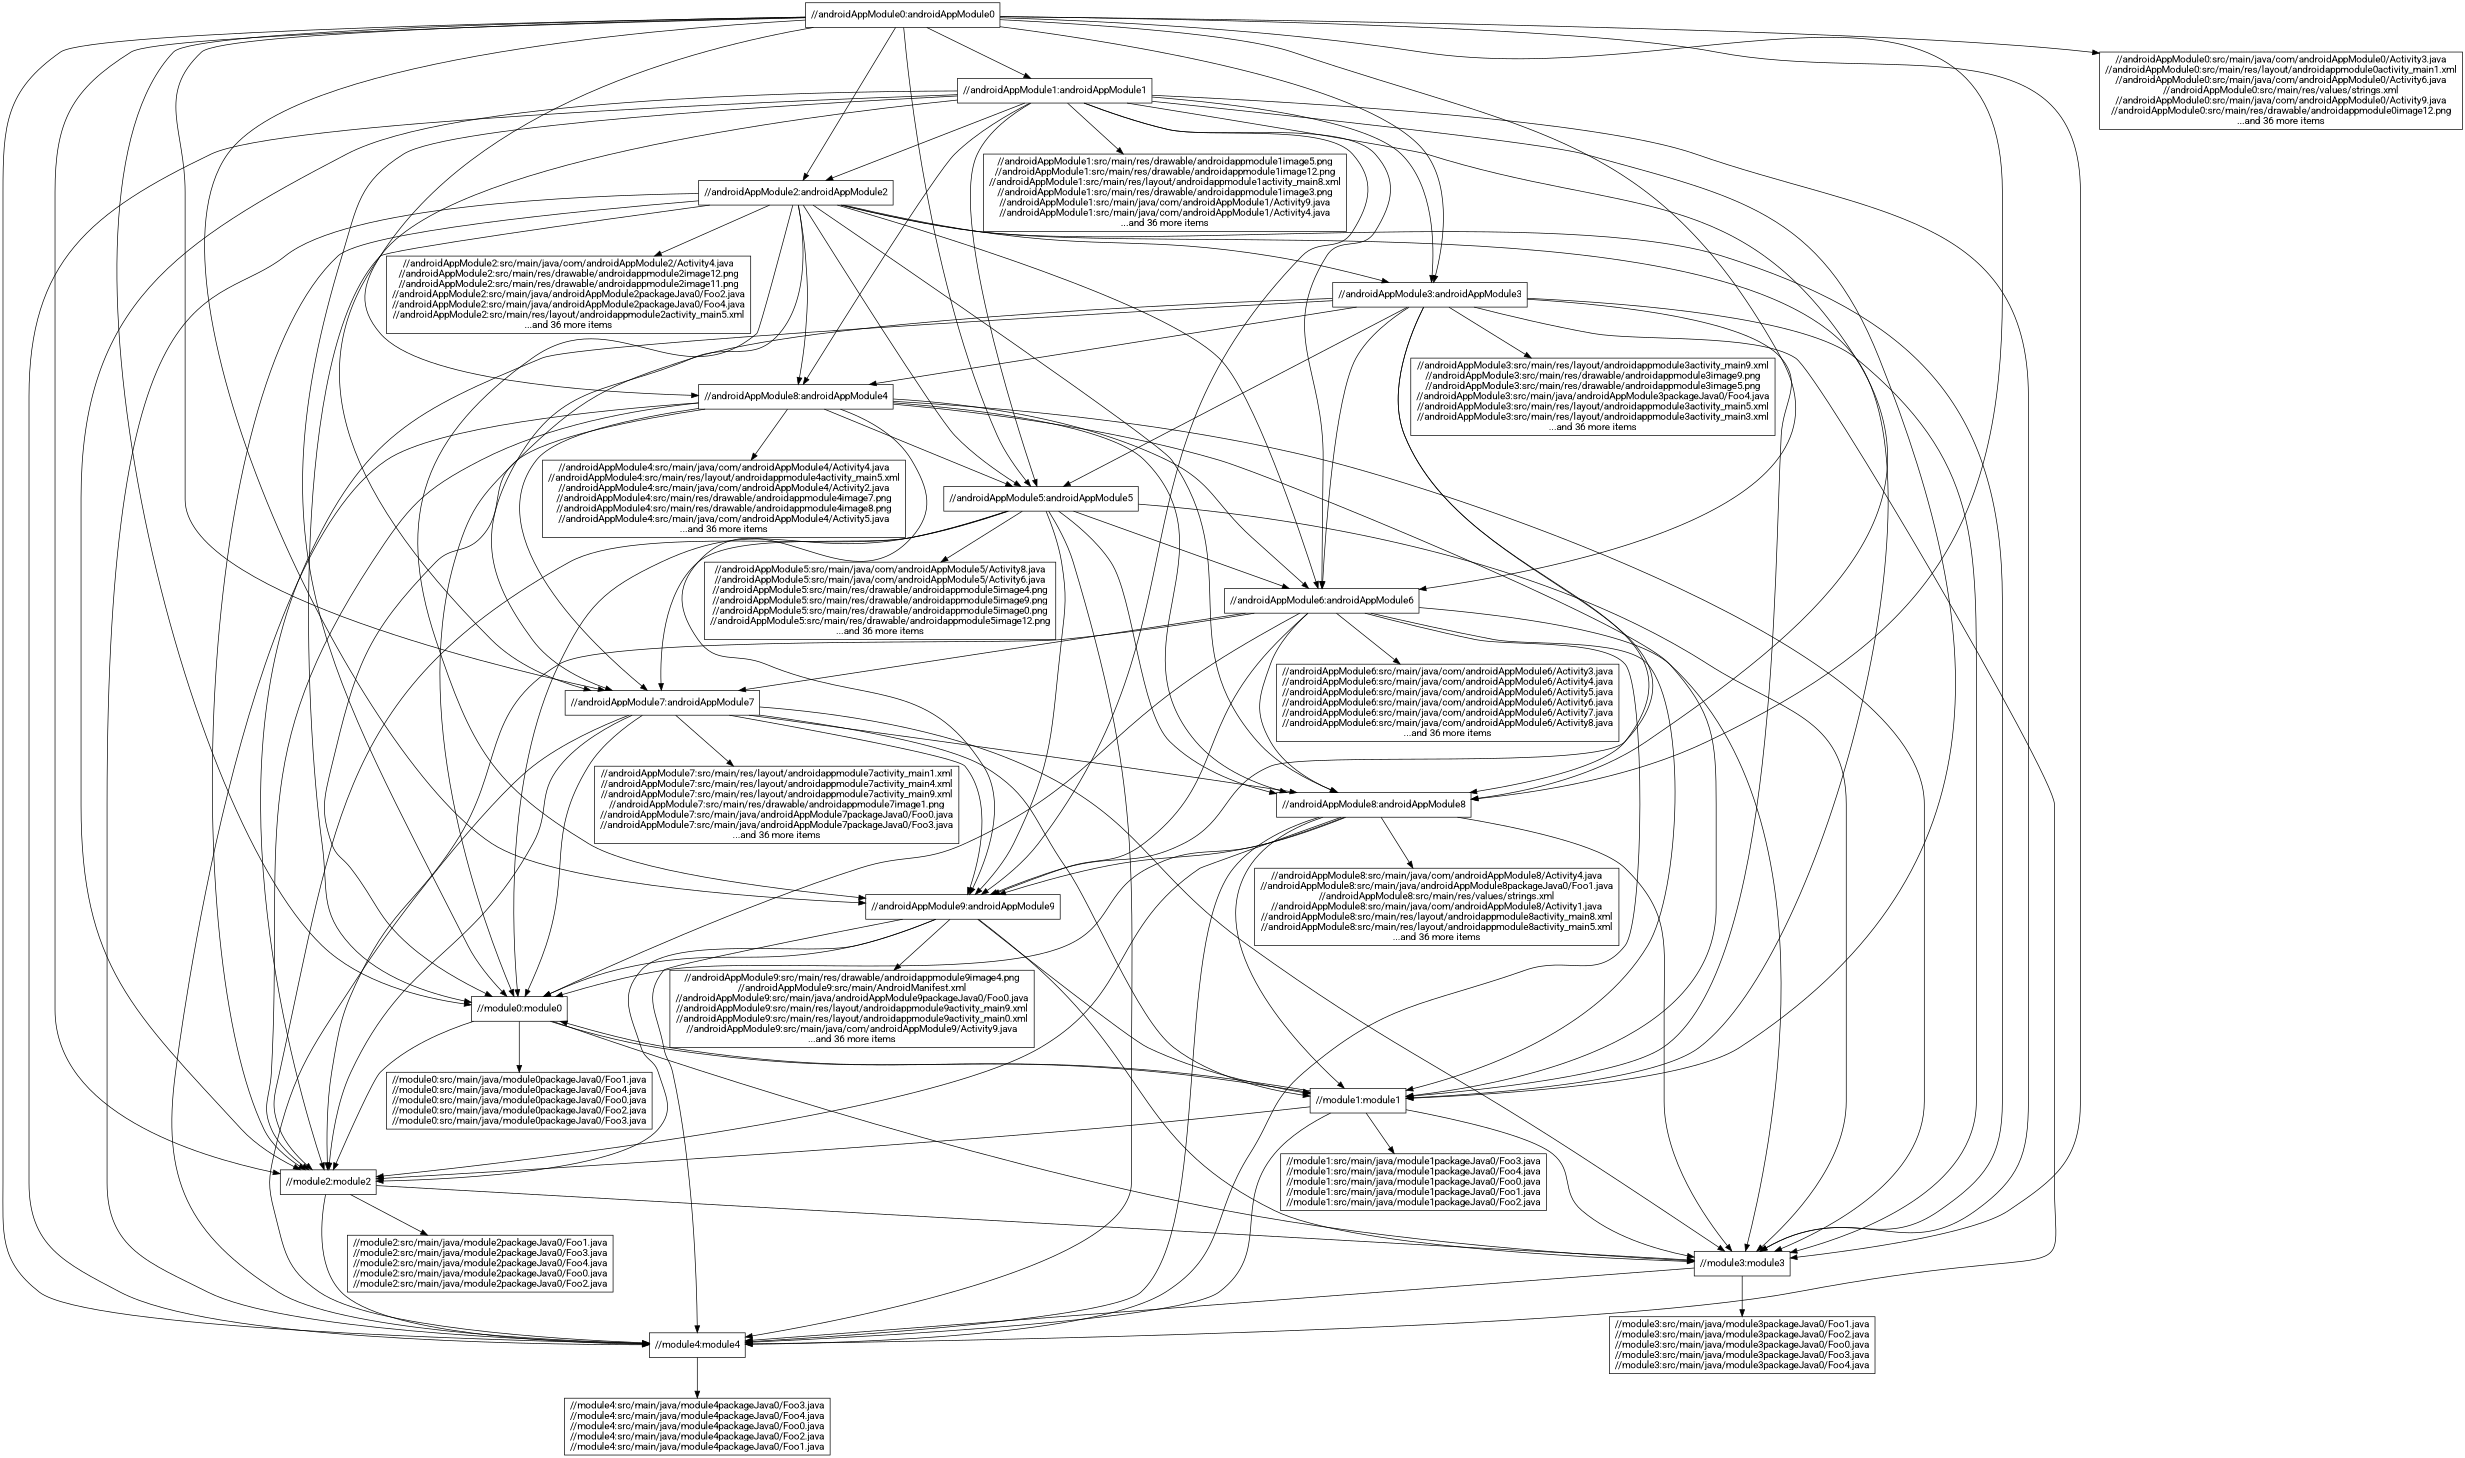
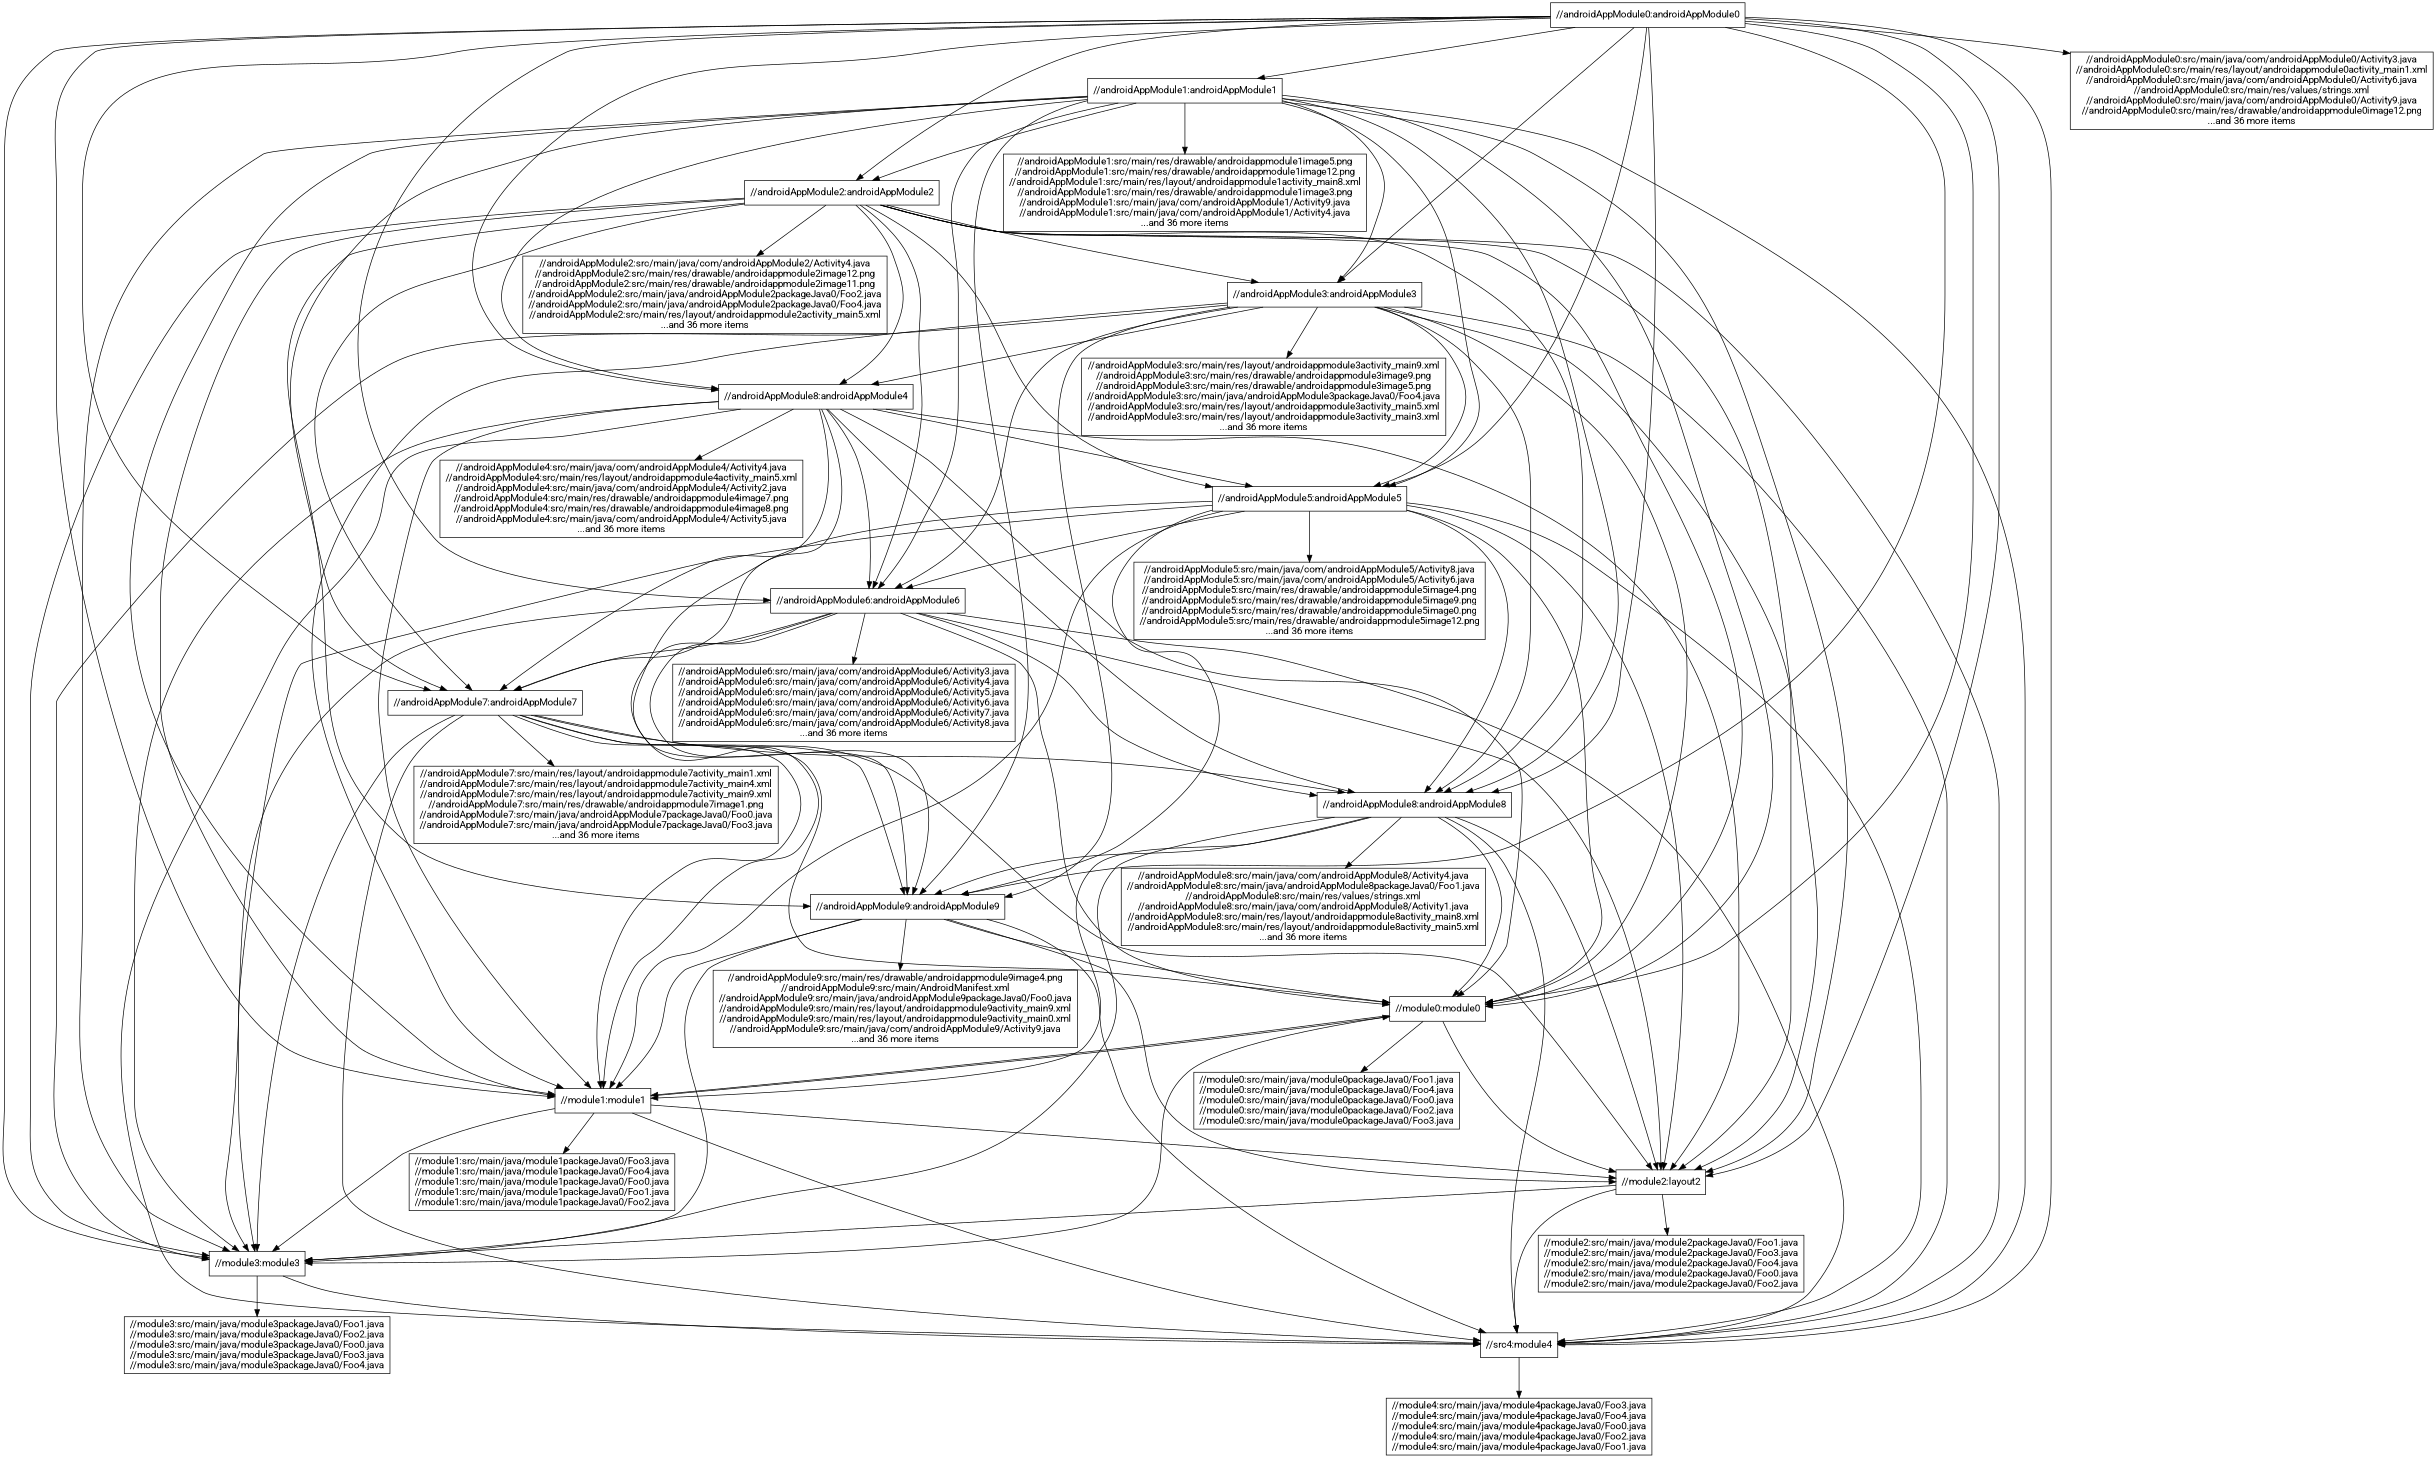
none -> (90, 56)
none -> (947, 798)
(328, 1182) -> (1661, 1182)
(697, 1345) -> (1519, 1345)
